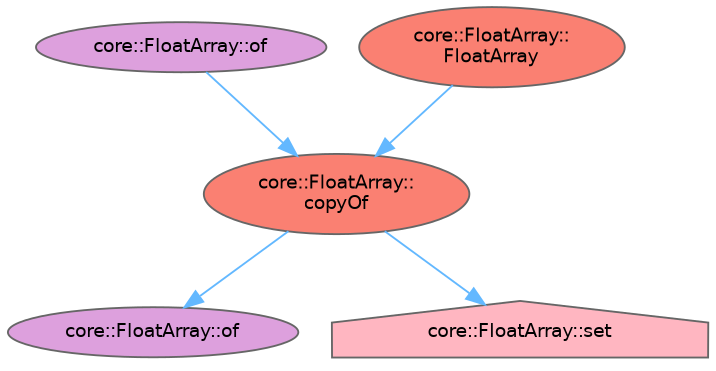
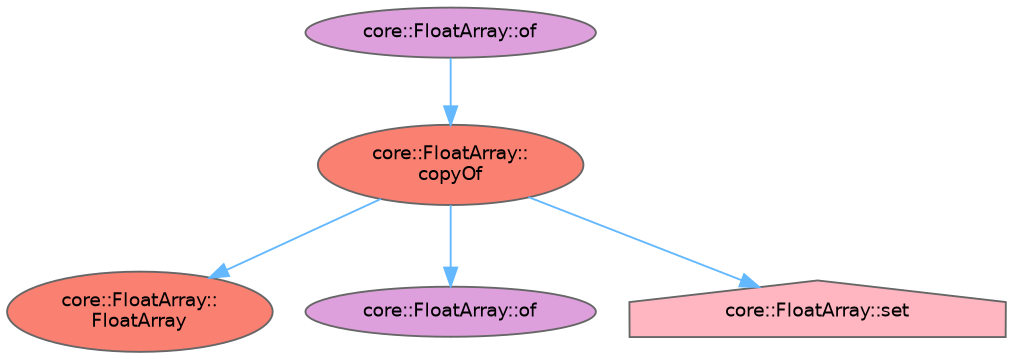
(421, 114) -> (304, 234)
